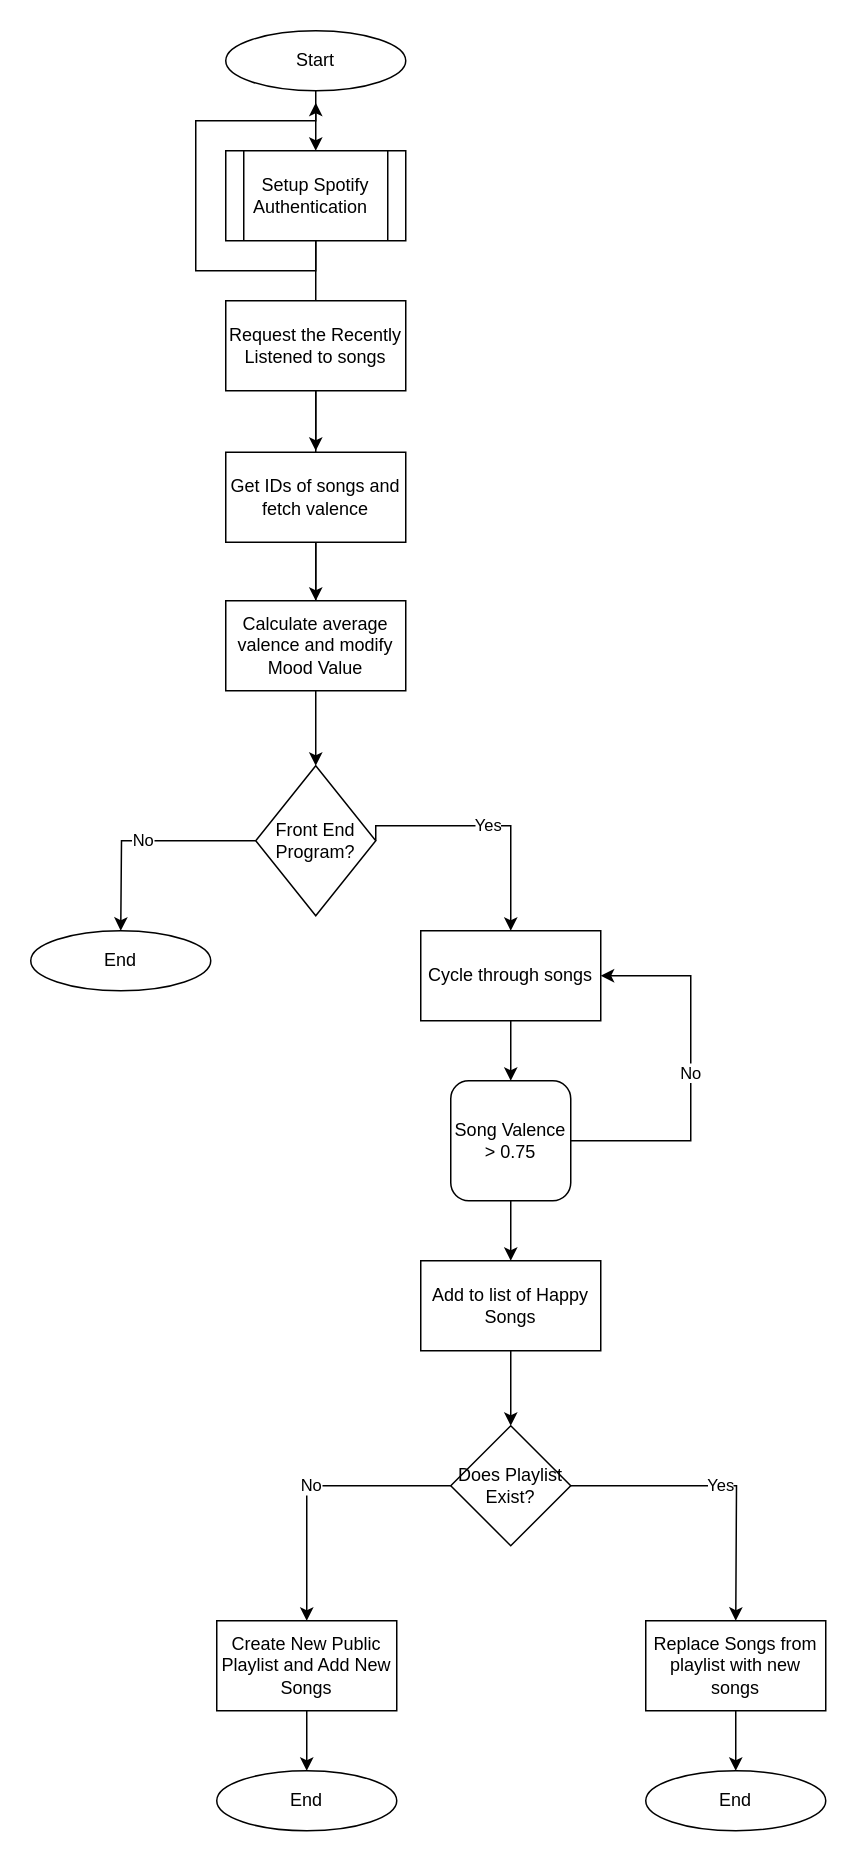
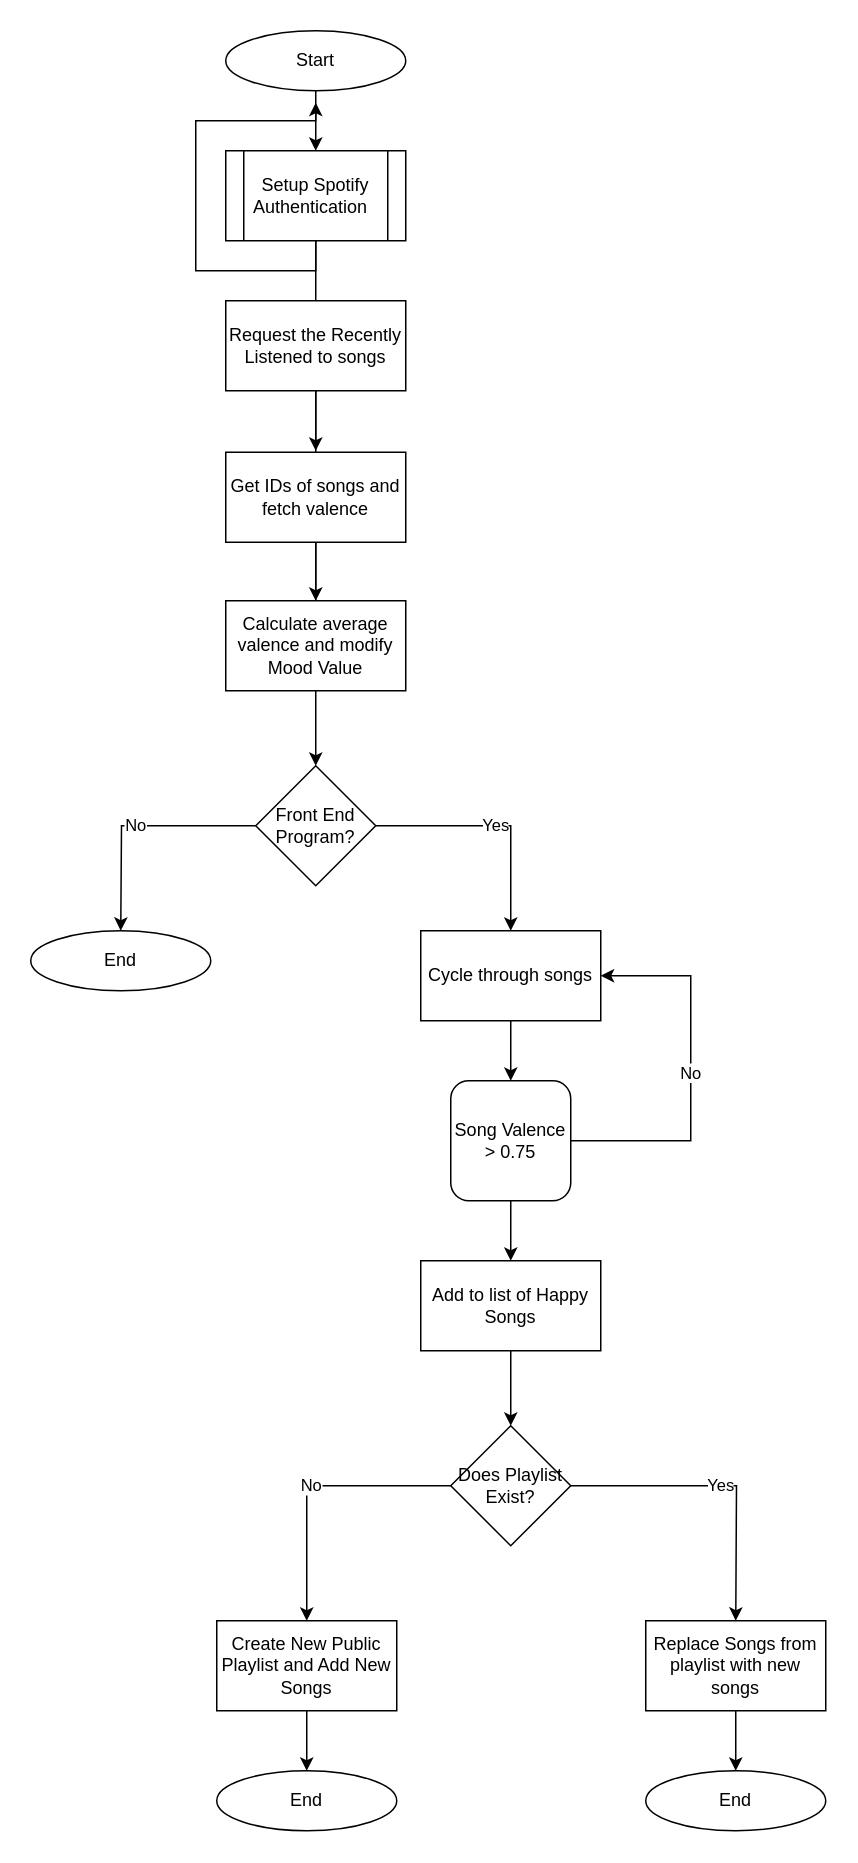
(316, 841) -> (316, 826)
